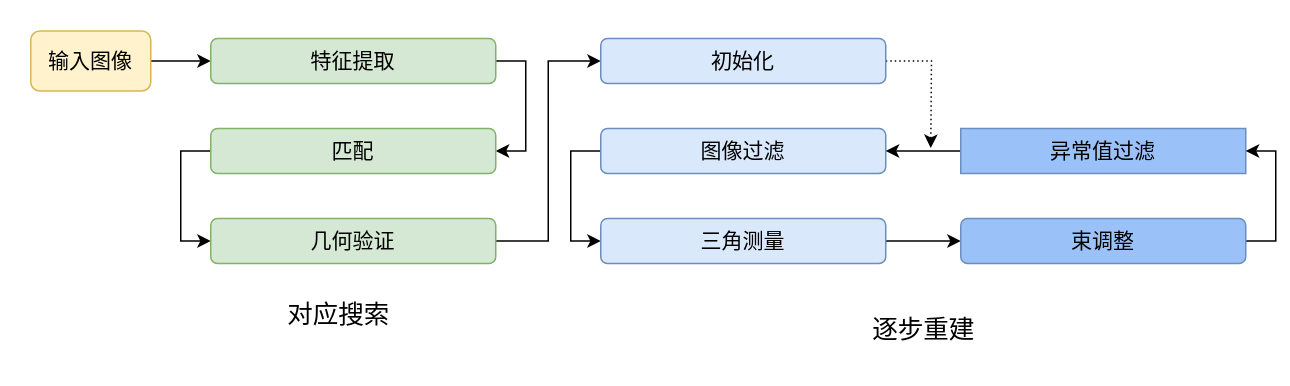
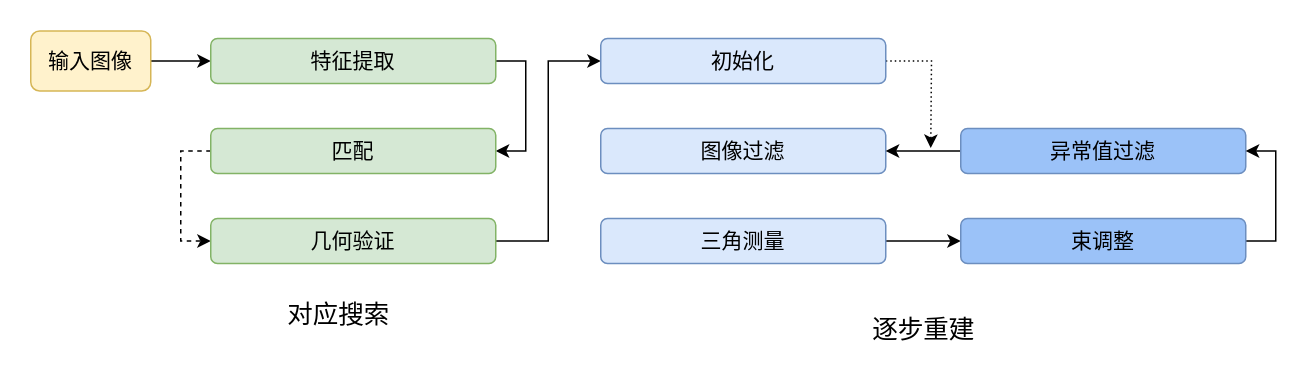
(1103, 151) -> (1103, 151)
(181, 191) -> (181, 191)
(571, 191) -> none
